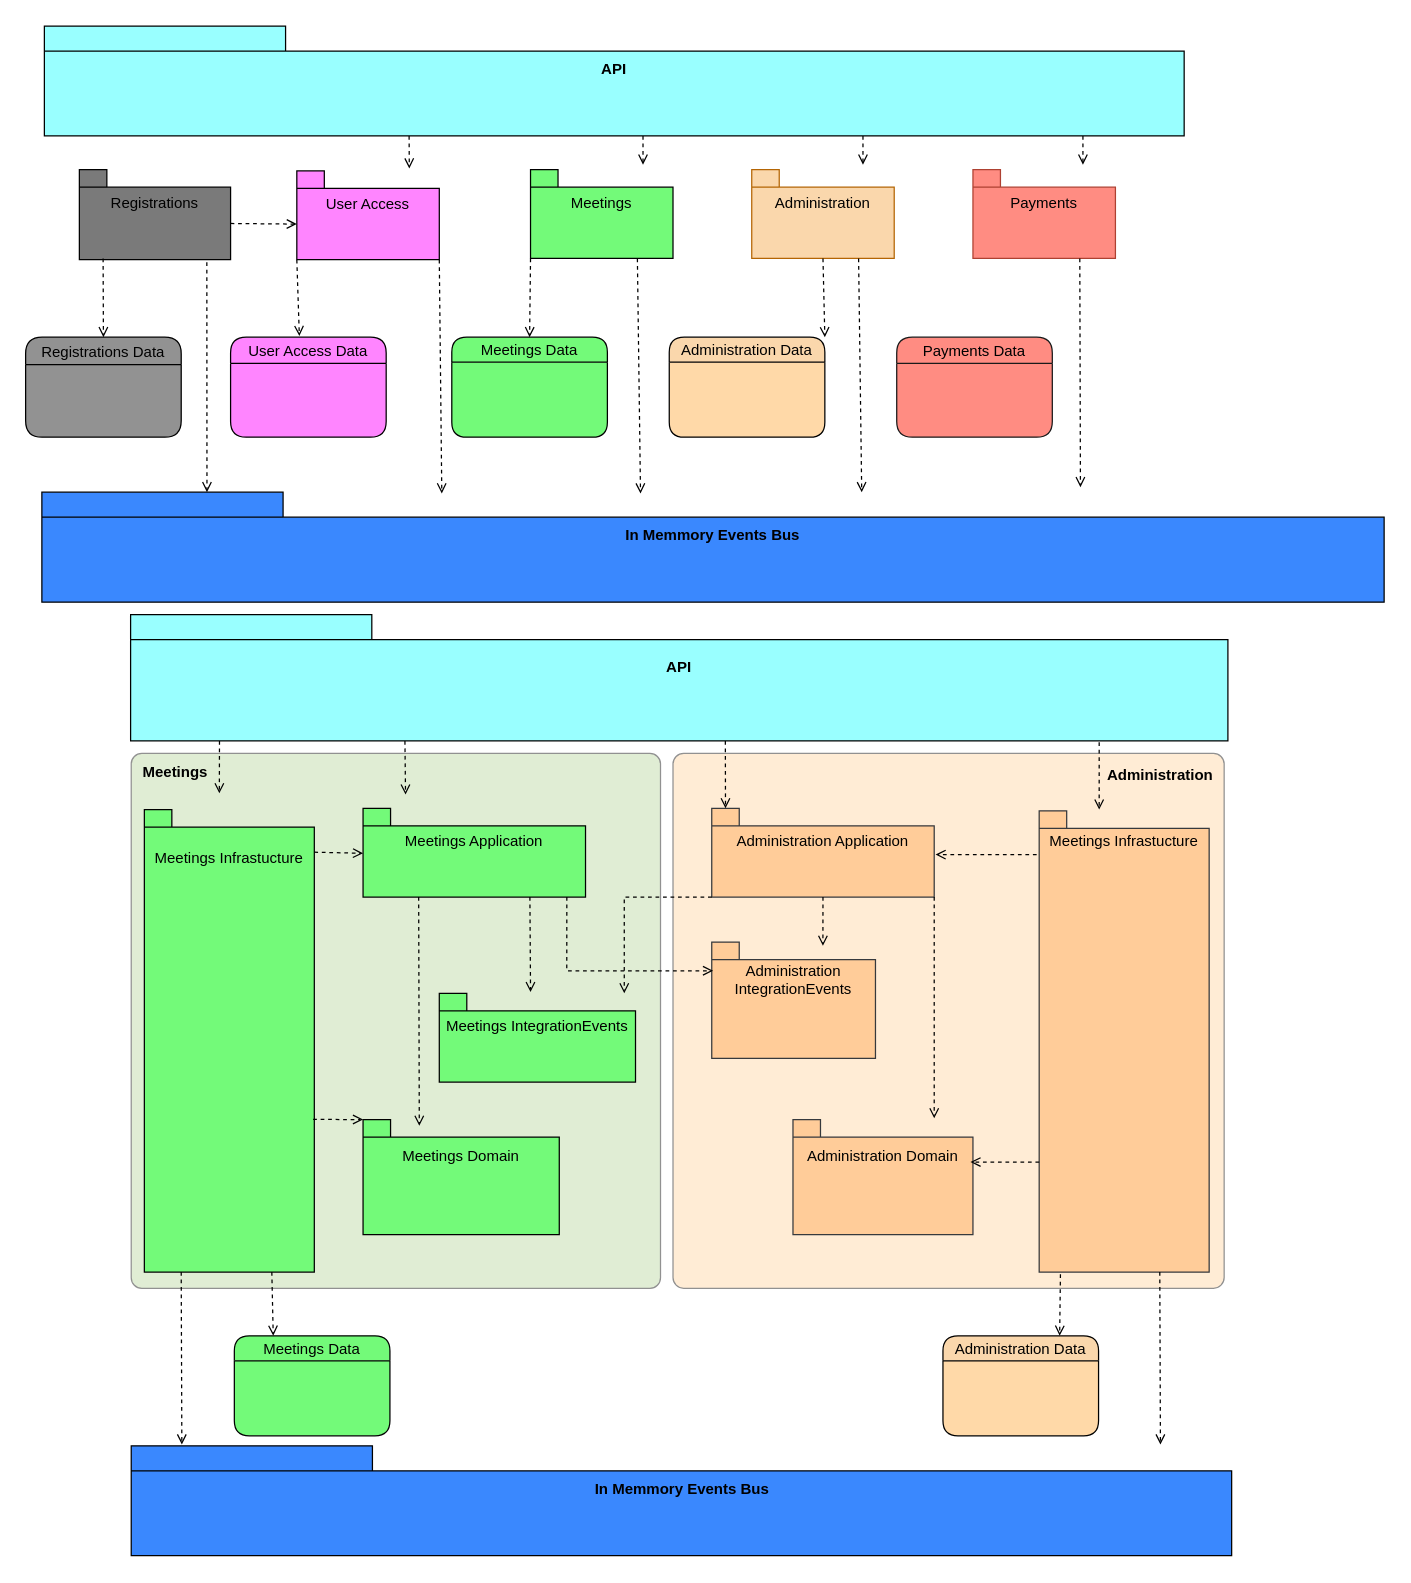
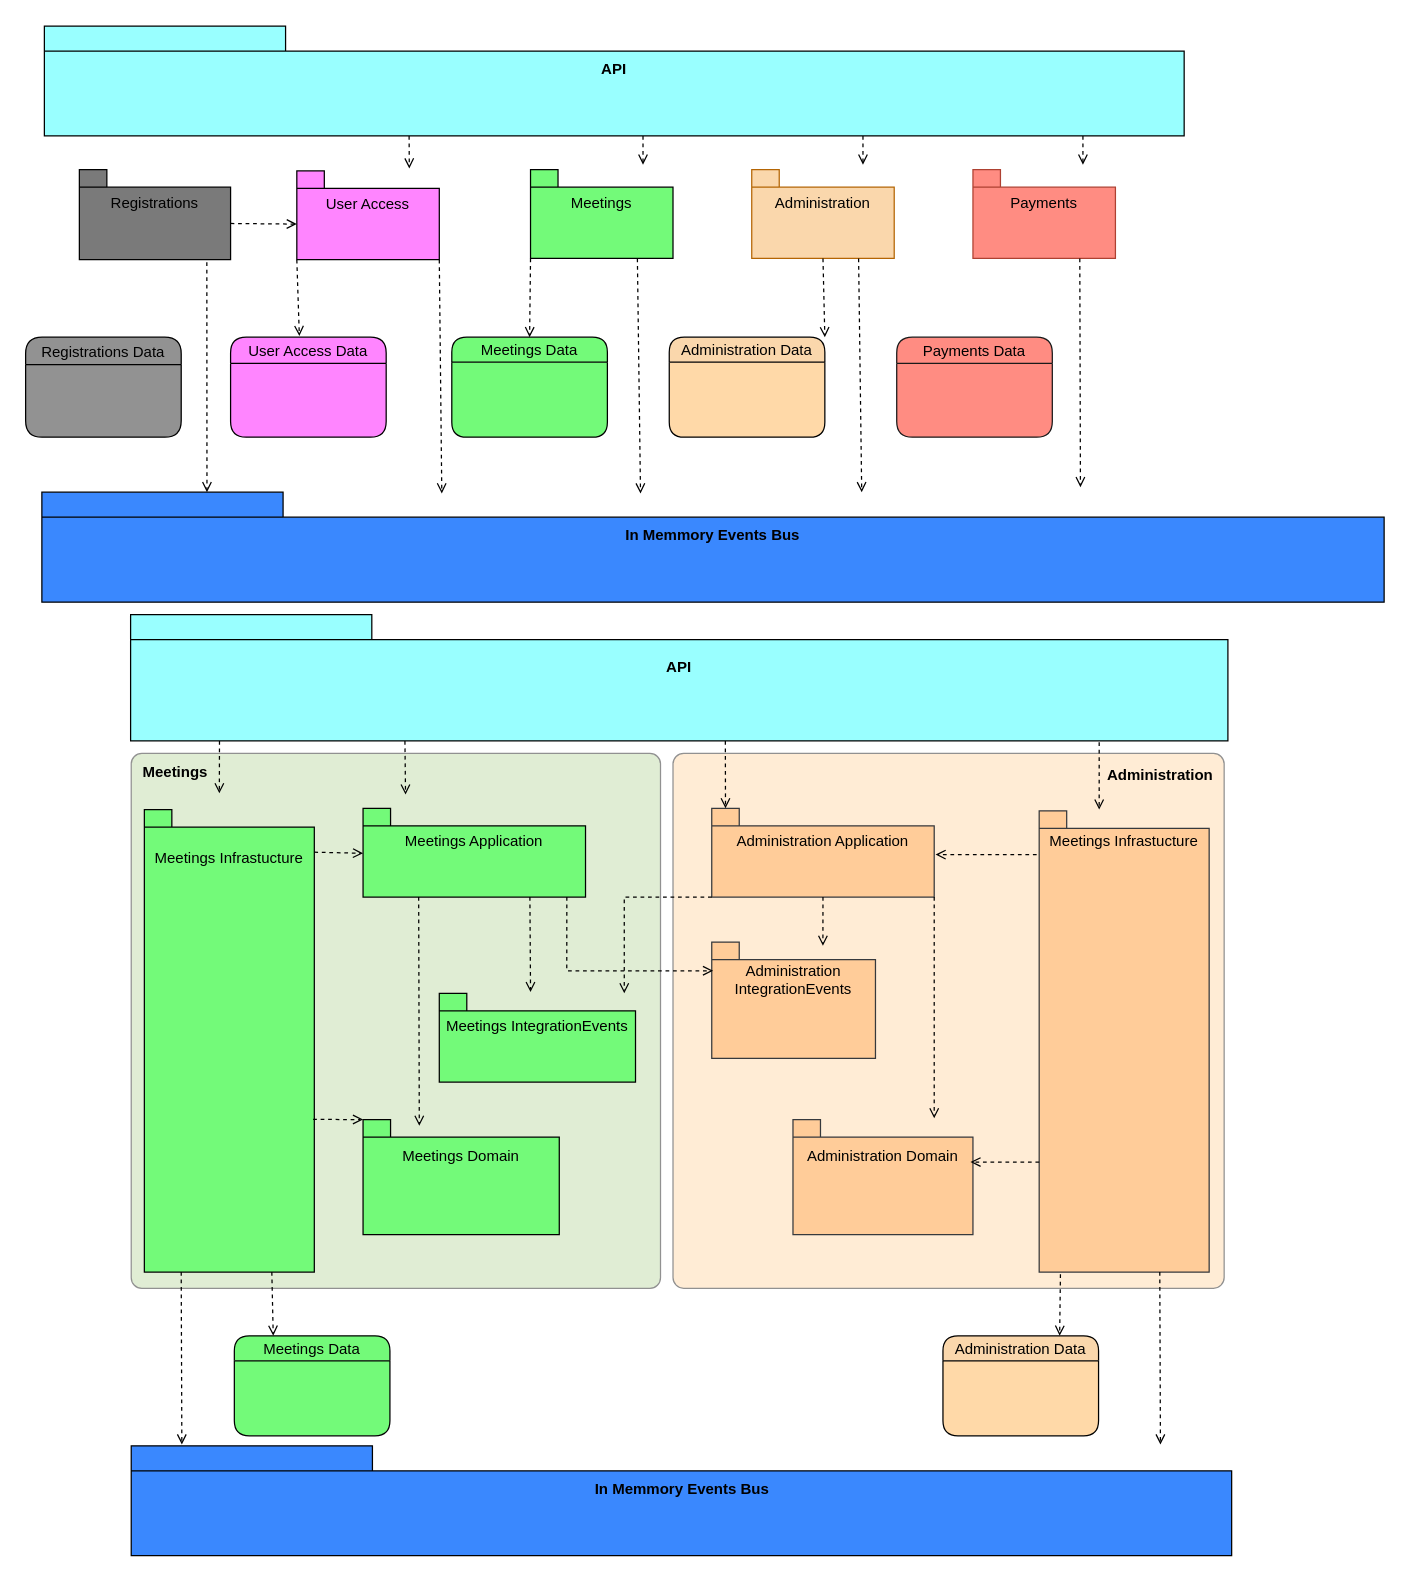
(103, 296) -> none
